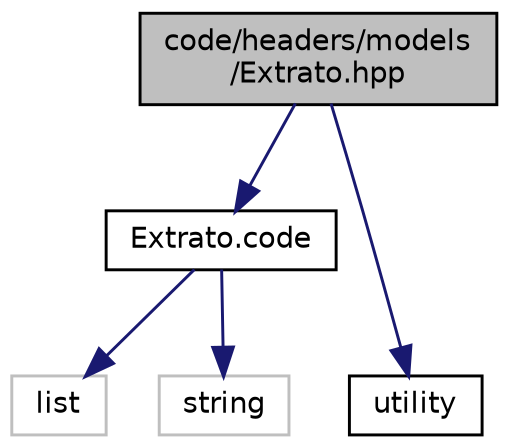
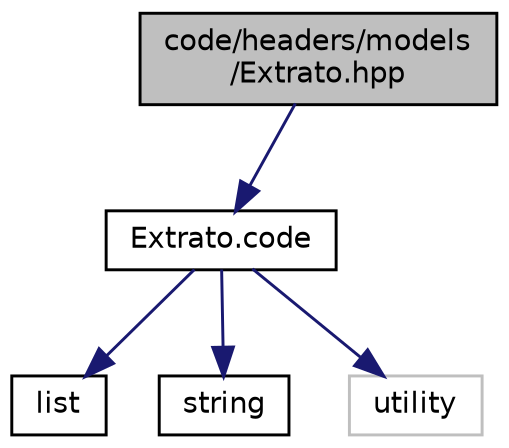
(367, 226) -> (306, 313)
(59, 405) -> (59, 405)
(224, 405) -> (224, 405)
(416, 405) -> (416, 405)
